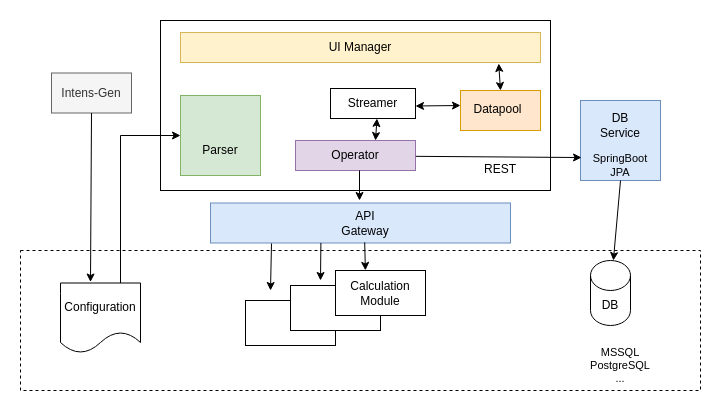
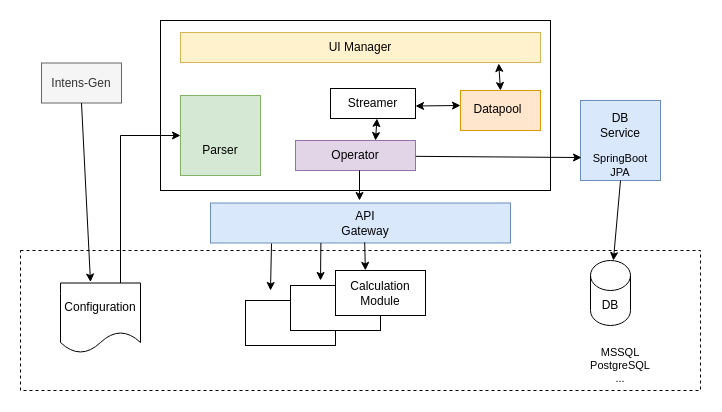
(92, 93) -> (82, 83)
(501, 169) -> none
